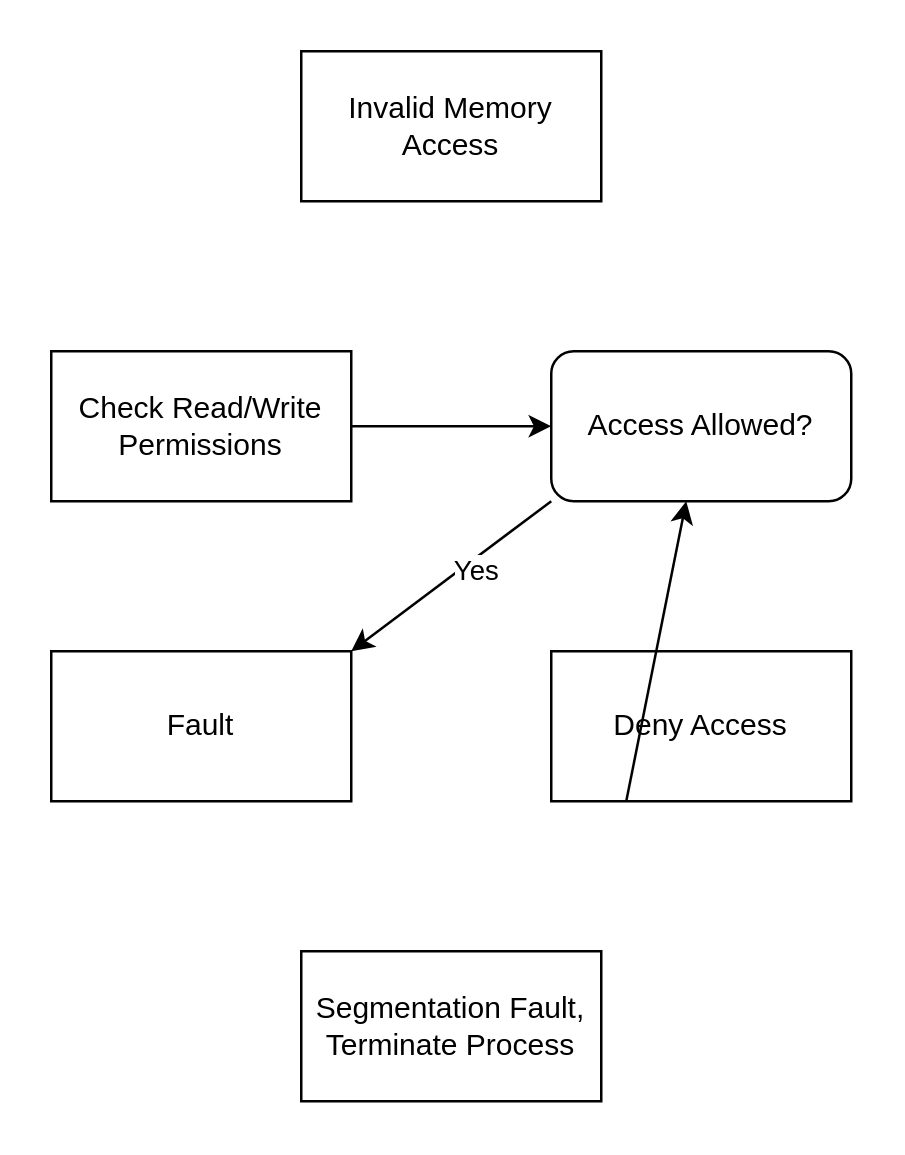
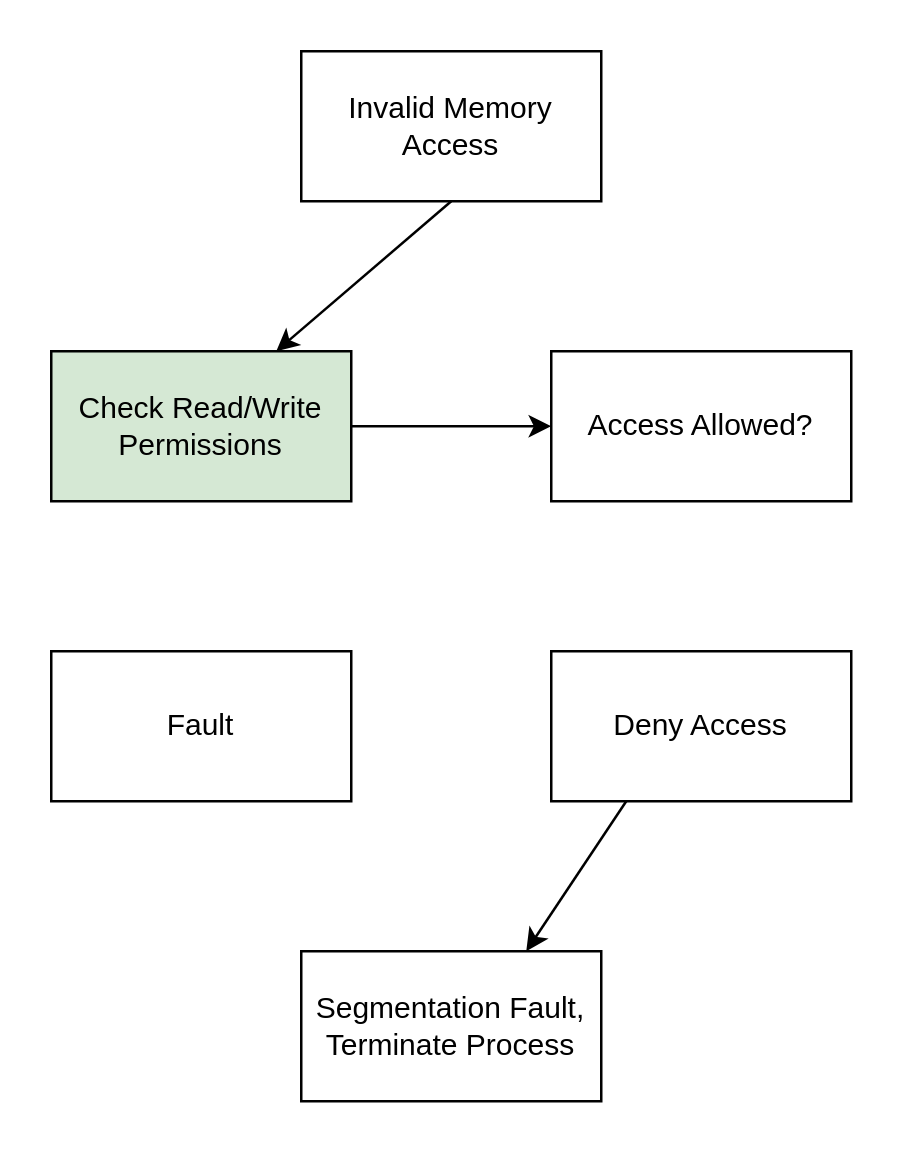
none -> (370, 271)
(201, 426) -> (201, 426)
(701, 426) -> (701, 426)
(458, 571) -> none
(655, 659) -> (581, 870)
